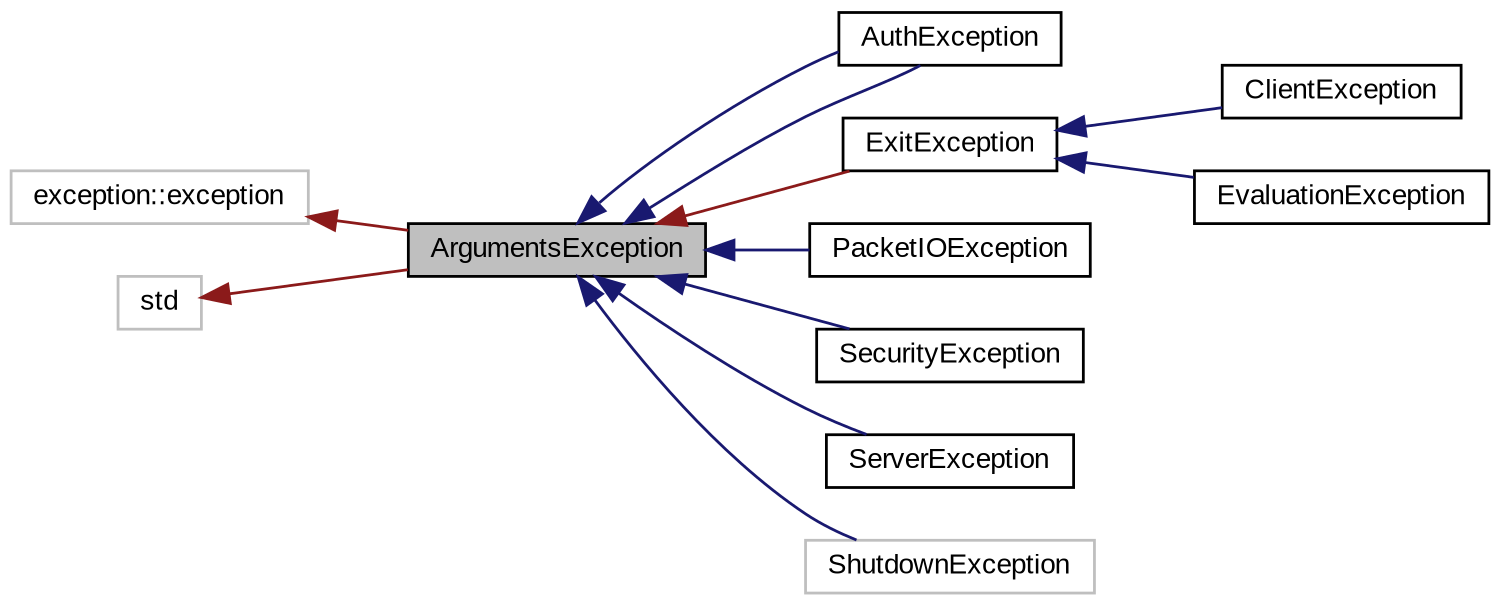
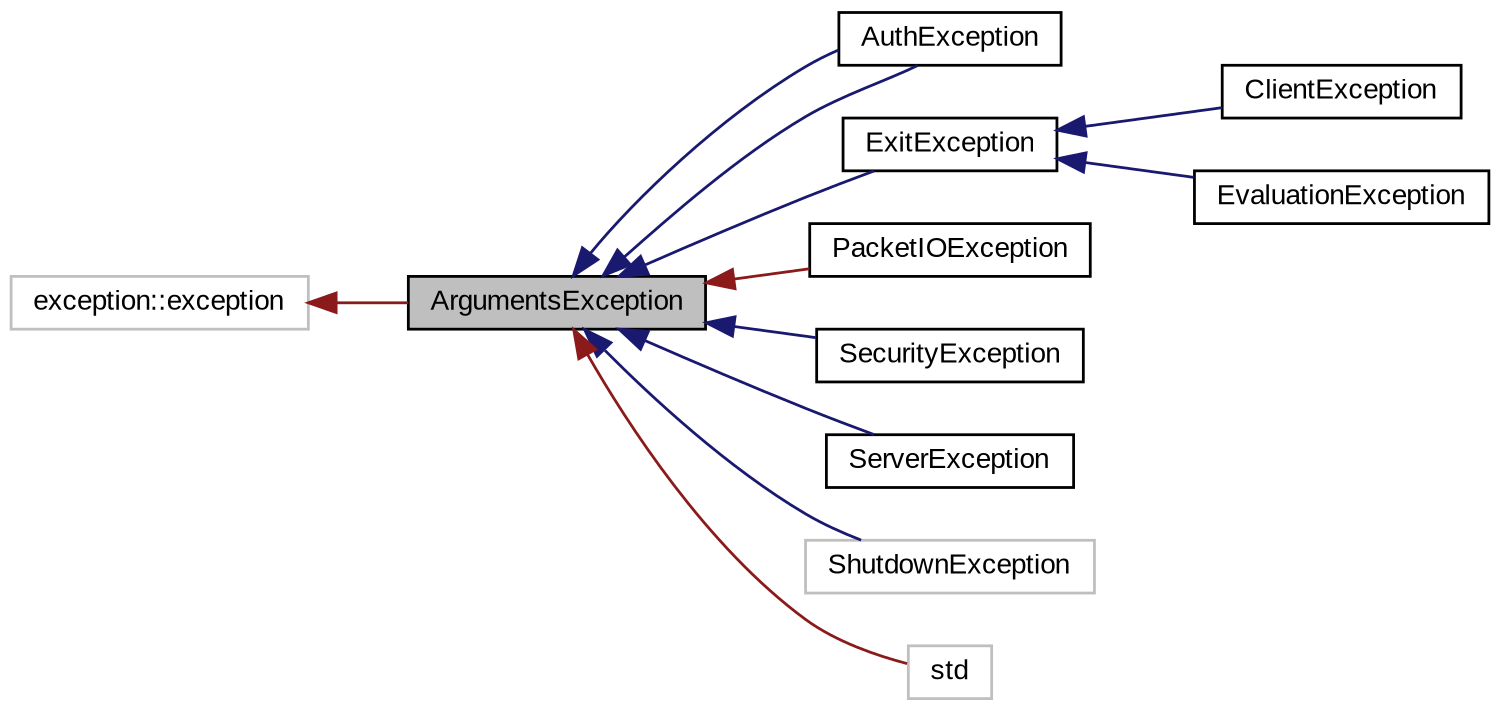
(767, 194) -> (759, 216)
(772, 250) -> (772, 274)
(319, 282) -> (720, 540)
